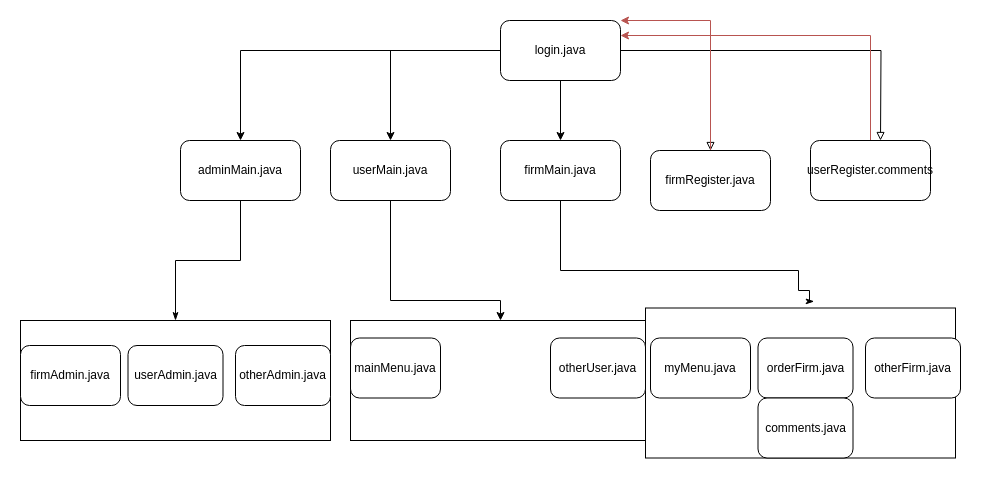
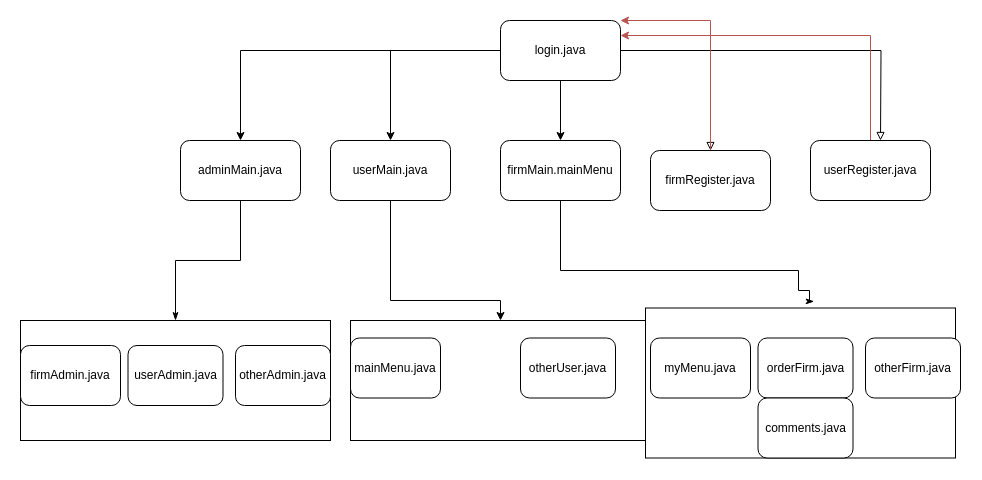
(561, 171) -> (561, 171)
(871, 171) -> (871, 171)
(598, 368) -> (568, 368)
